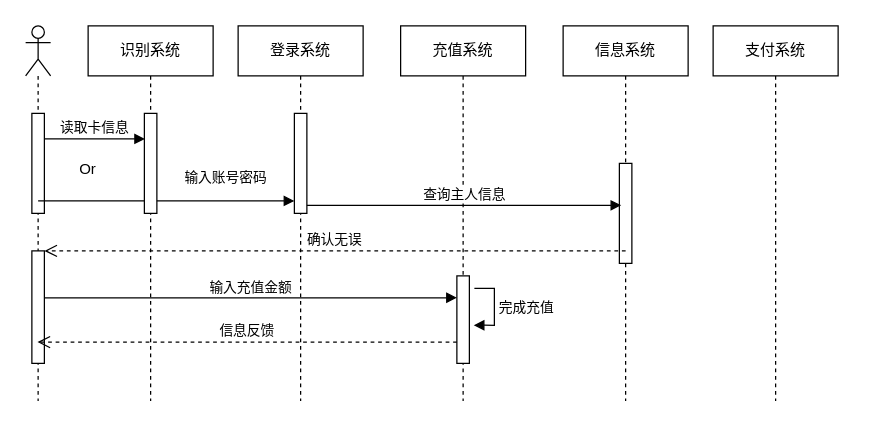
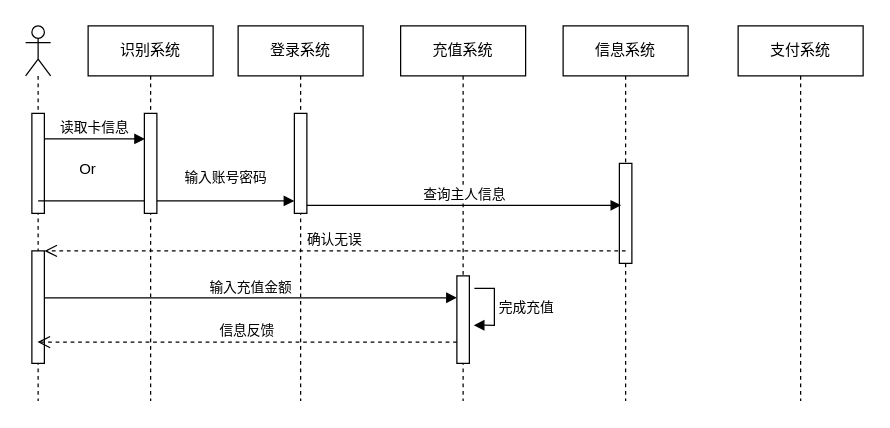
(776, 213) -> (801, 213)
